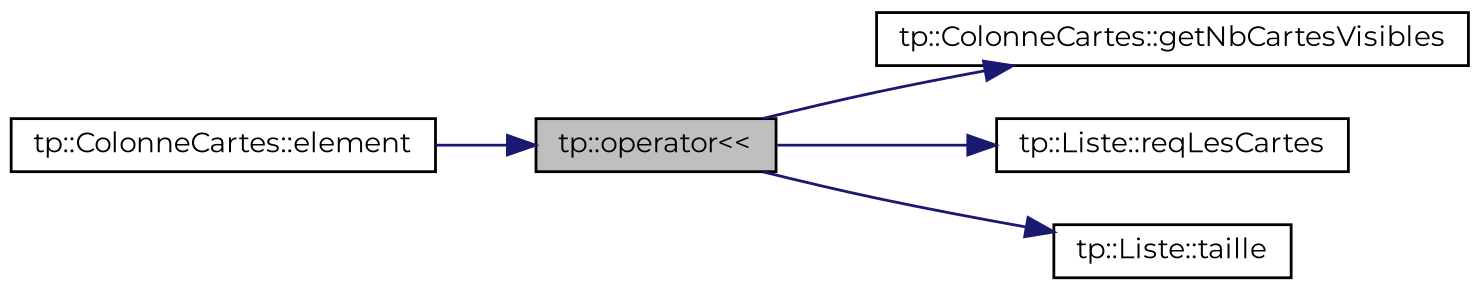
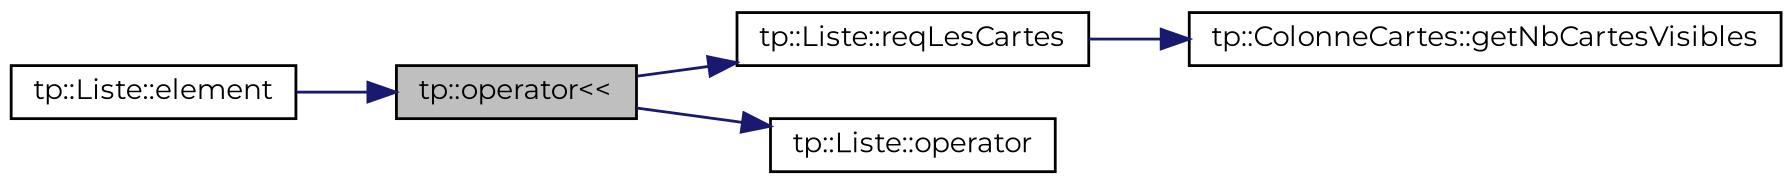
(873, 93) -> (1125, 39)
(223, 145) -> (154, 92)
(1172, 251) -> (913, 145)
